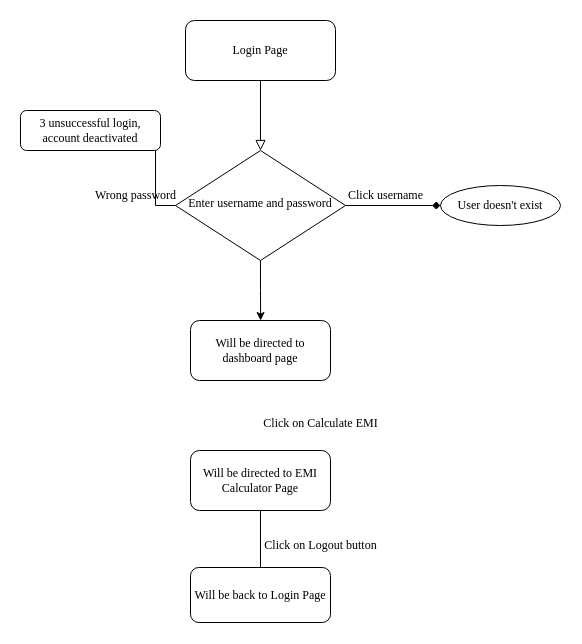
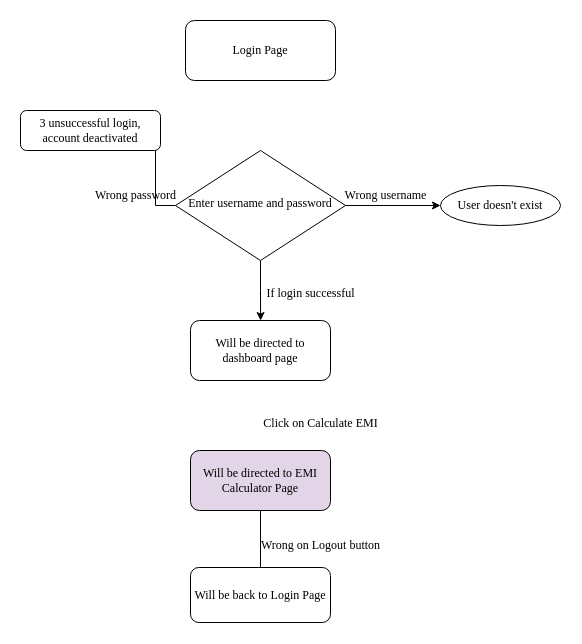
(261, 110) -> none
(386, 196) -> (386, 196)
(431, 206) -> (432, 206)
none -> (311, 294)
(261, 481) -> (261, 481)
(321, 546) -> (321, 546)
